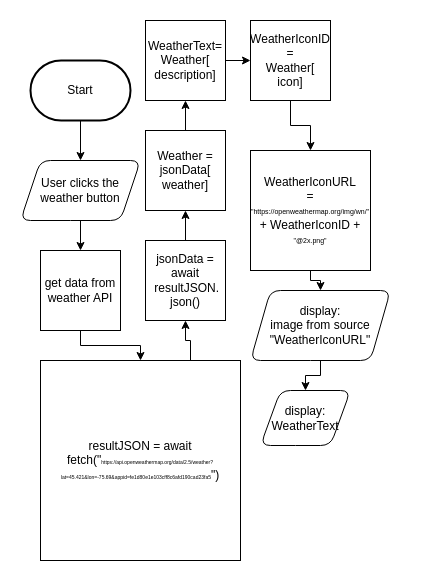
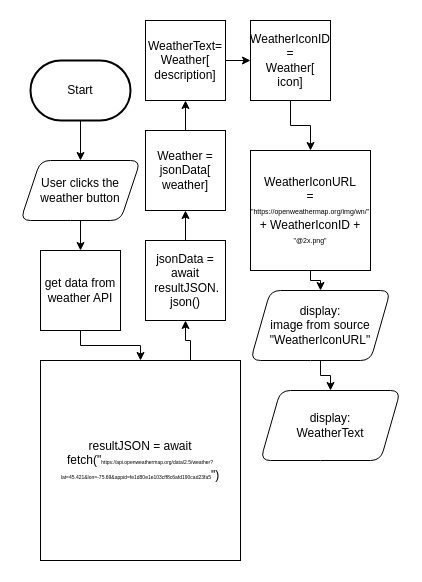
(306, 418) -> (331, 426)
